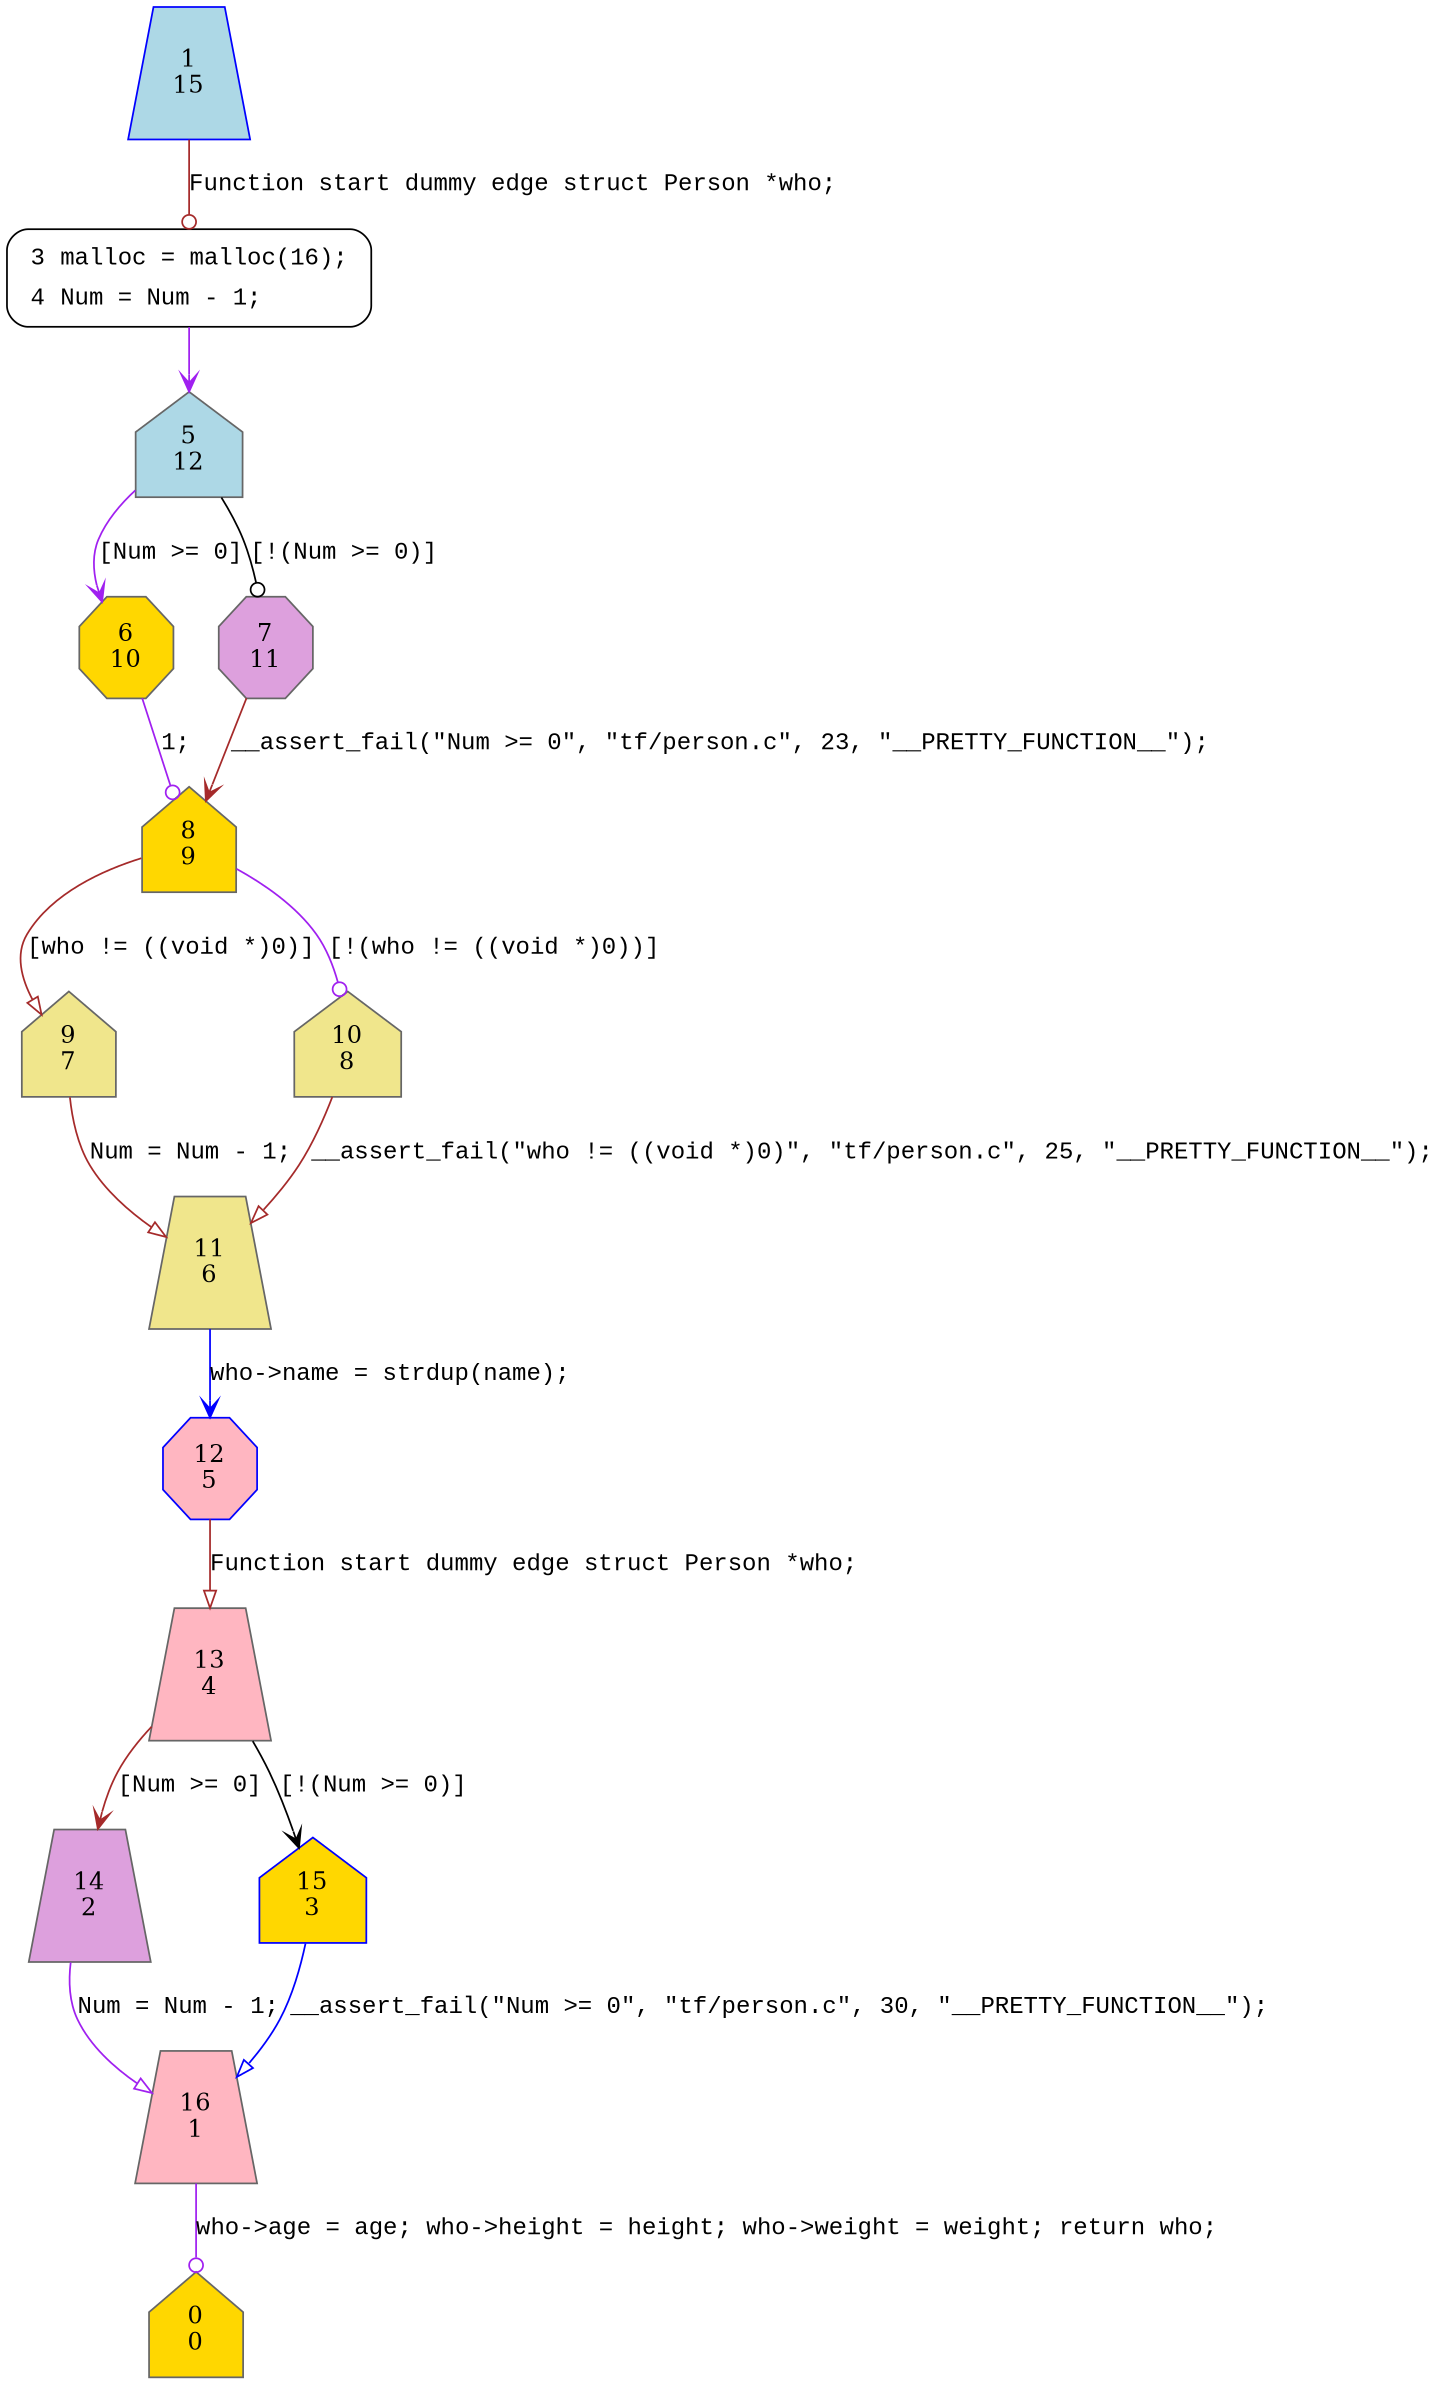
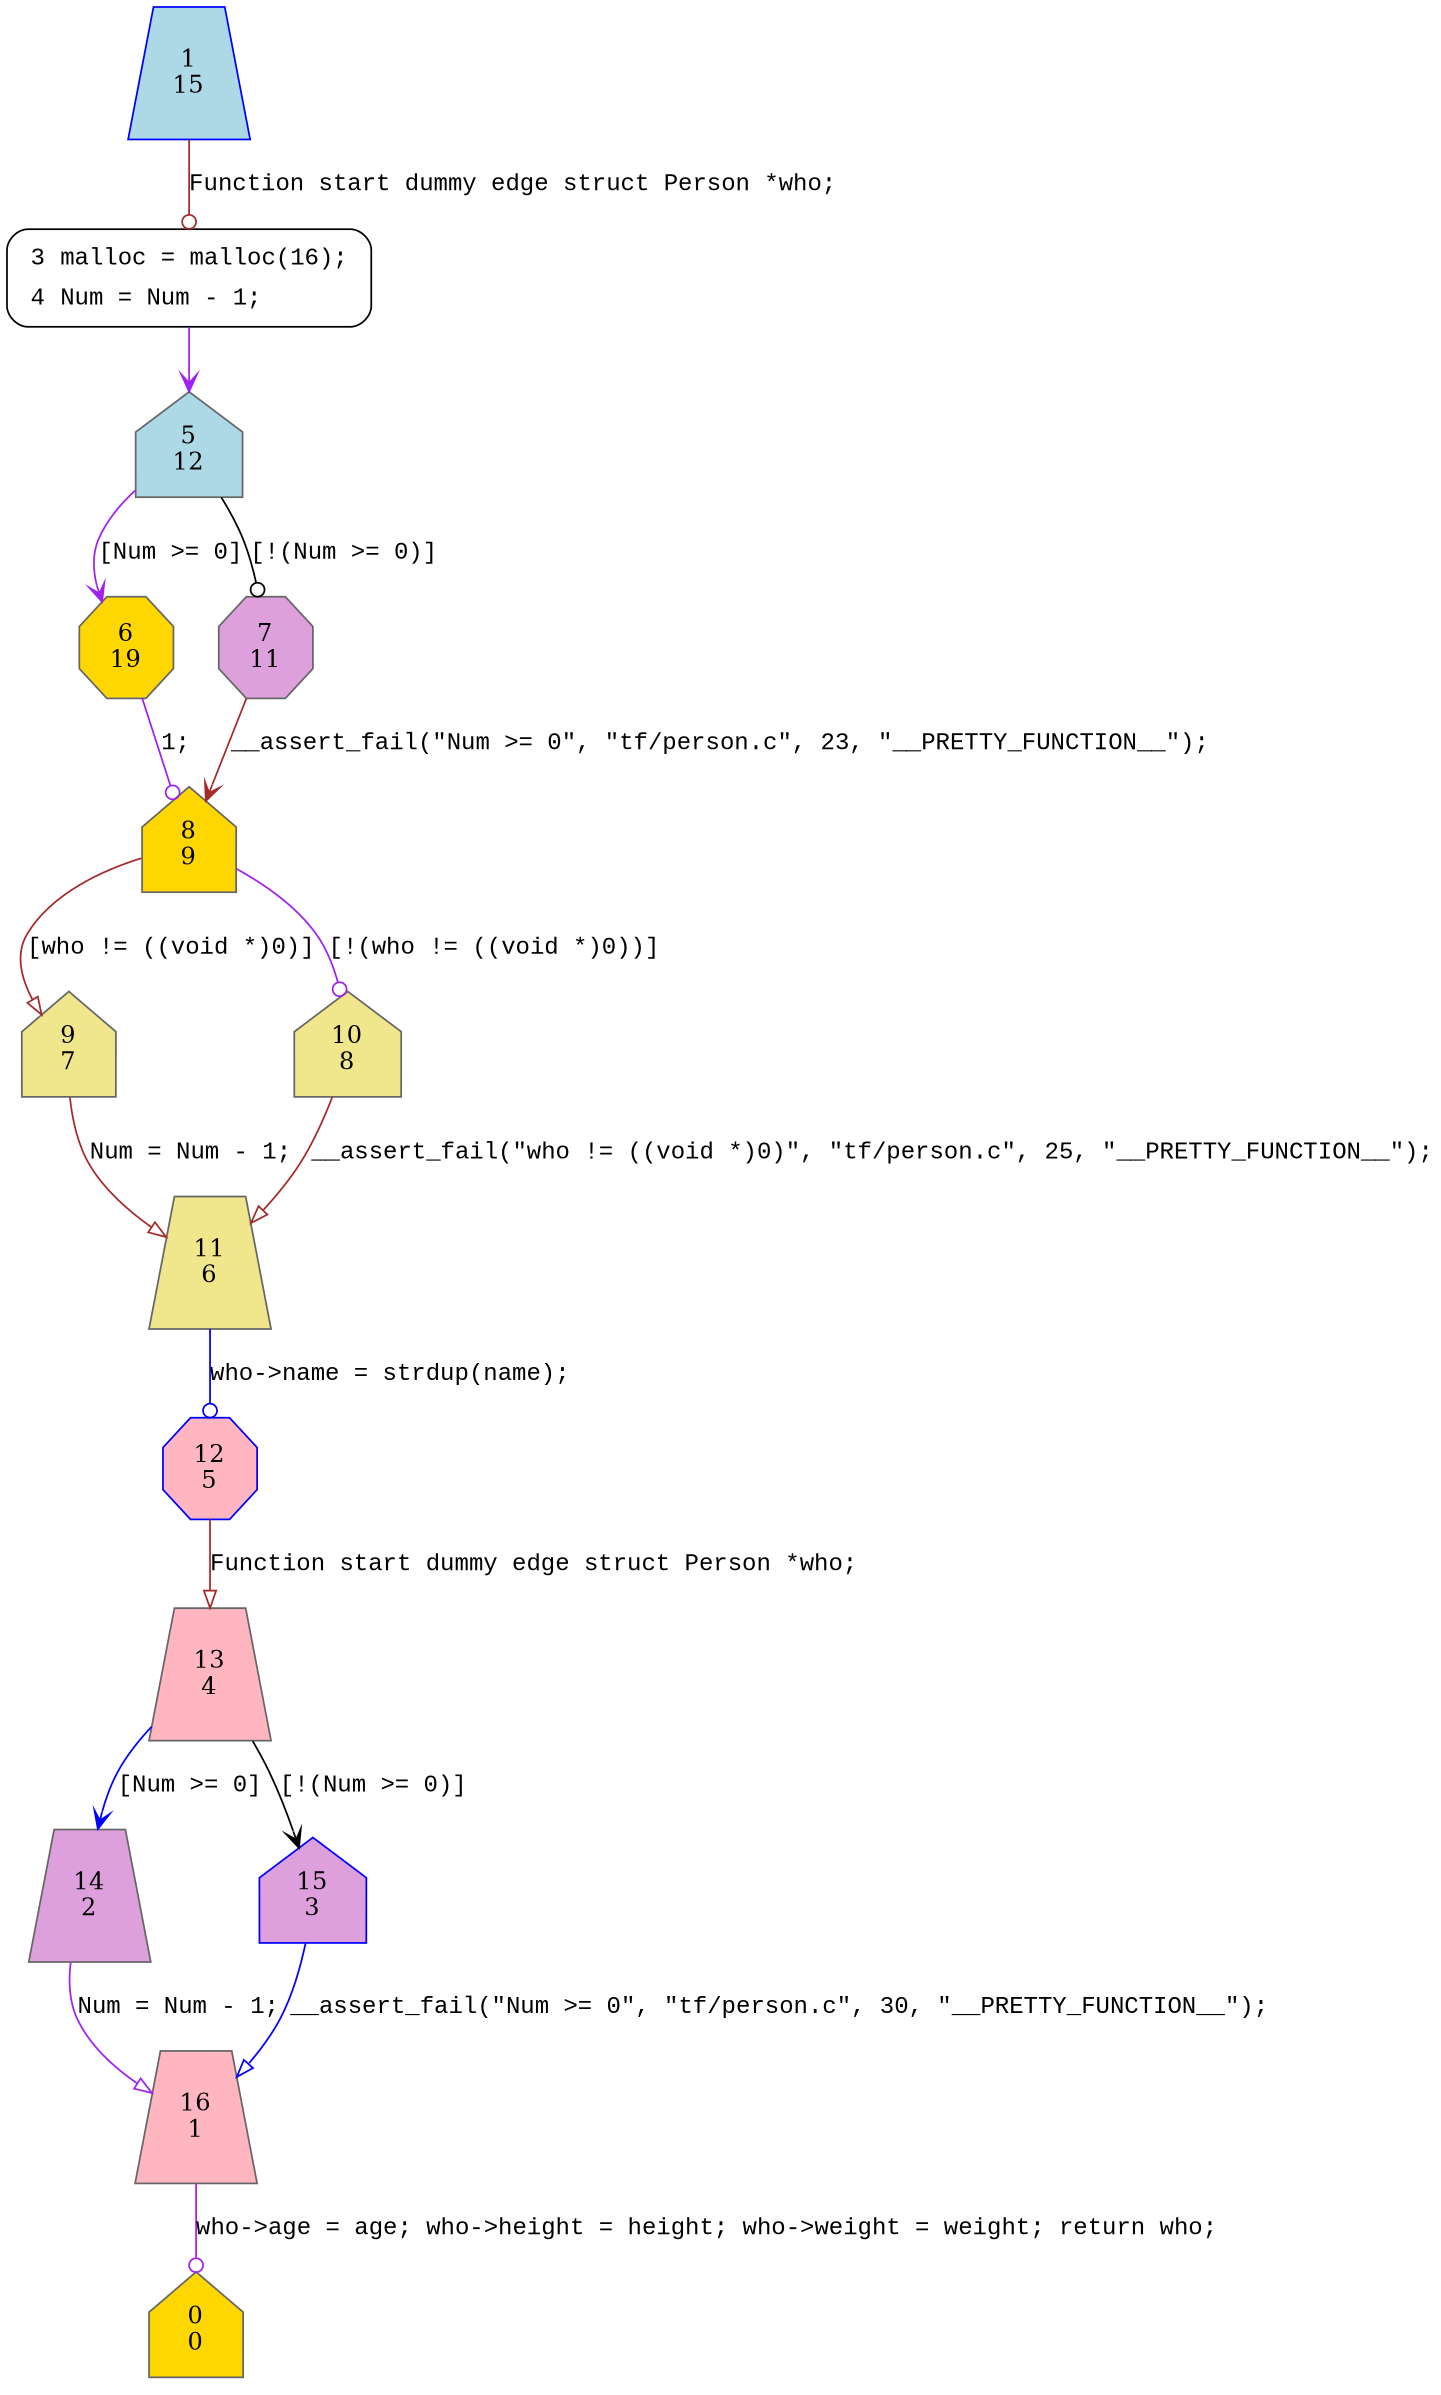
(126, 647) -> (126, 647)
(210, 1364) -> (210, 1366)
(121, 1766) -> (121, 1766)
(313, 1896) -> (313, 1896)
